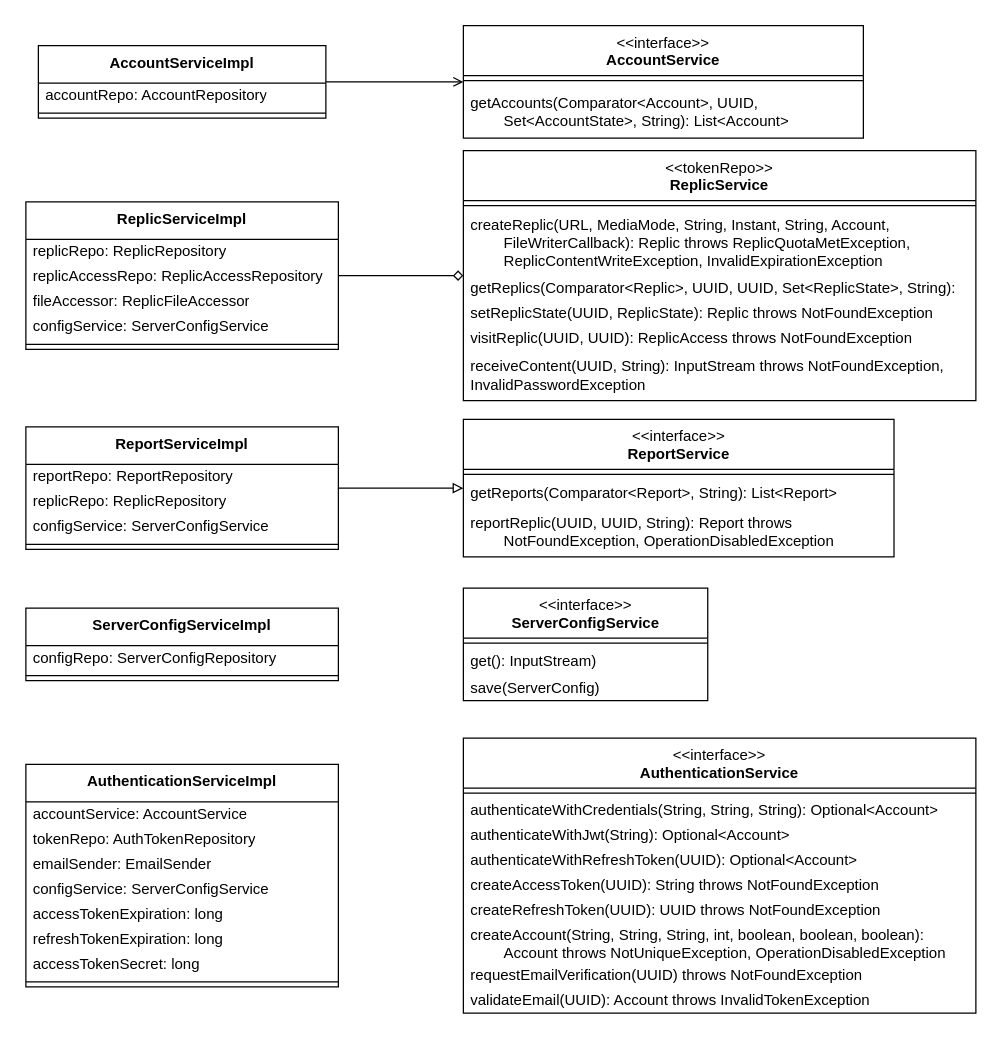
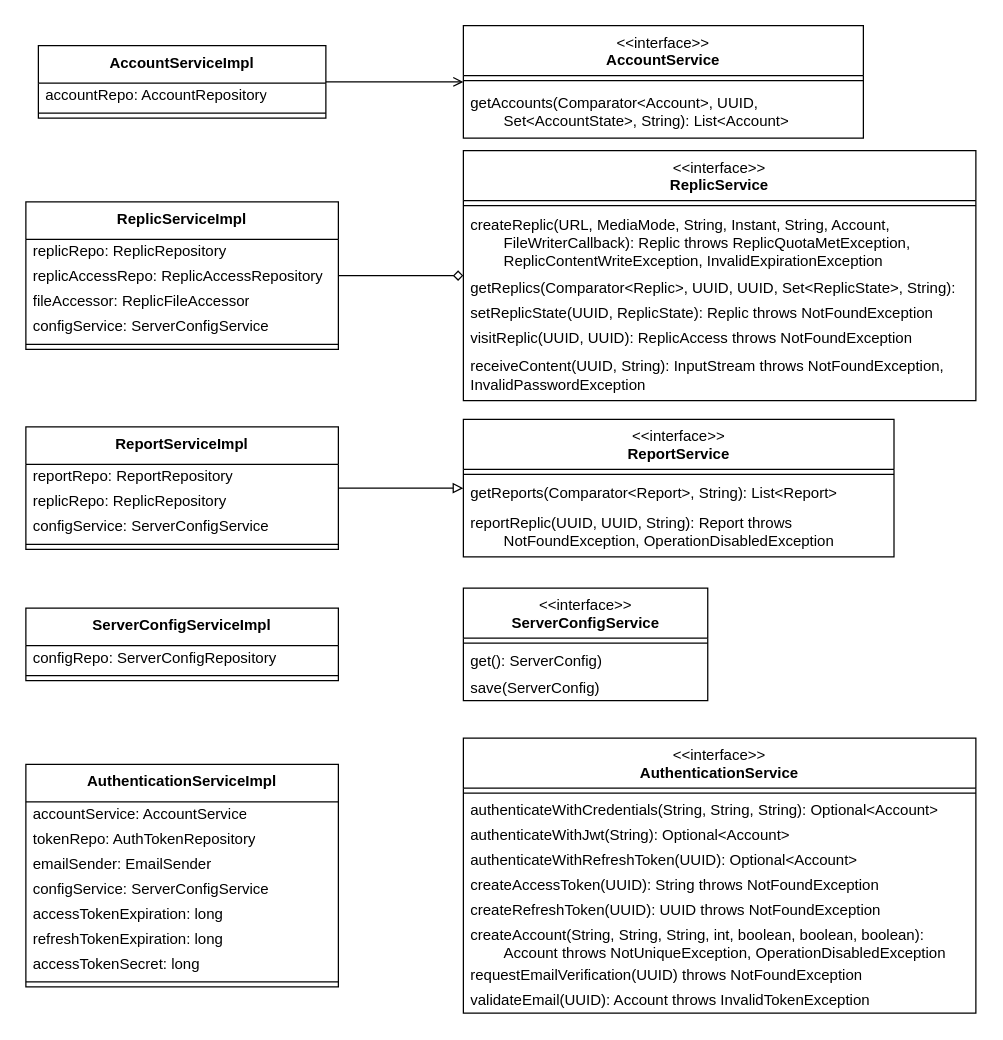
(719, 177) -> (719, 177)
(547, 662) -> (549, 662)
